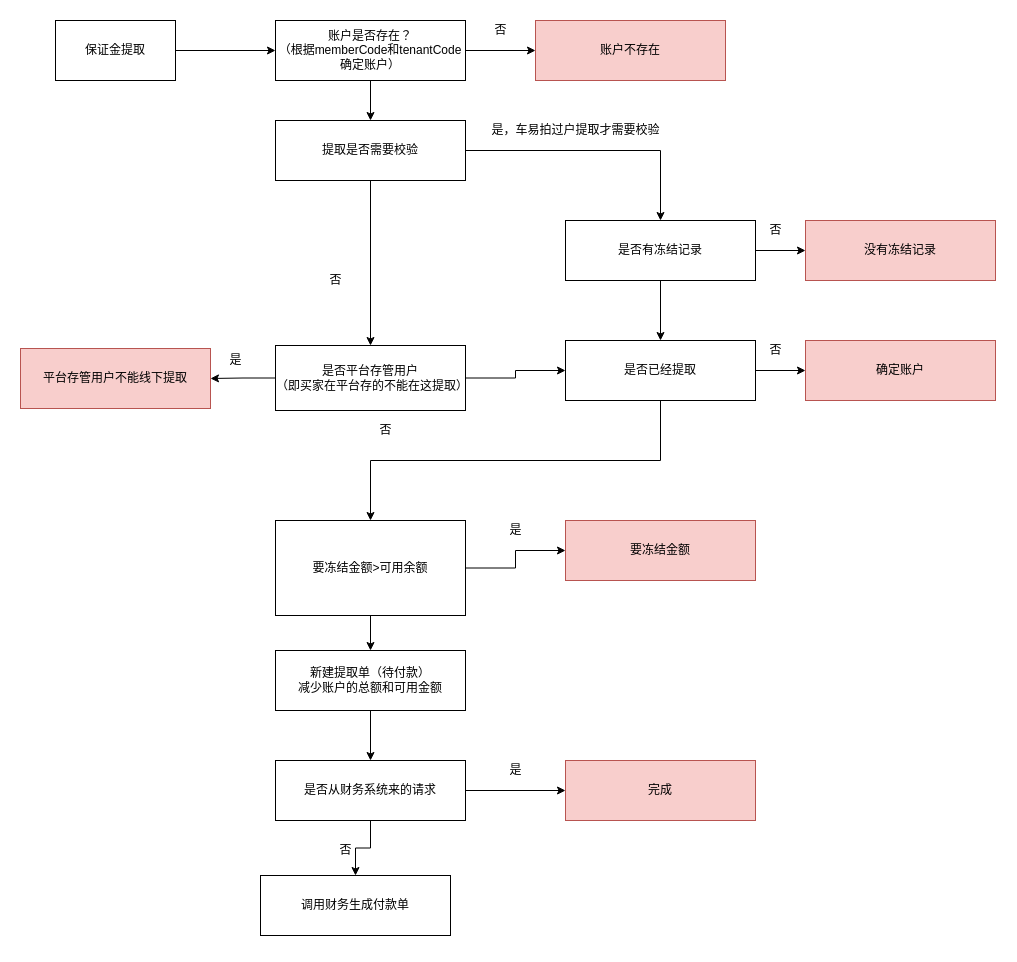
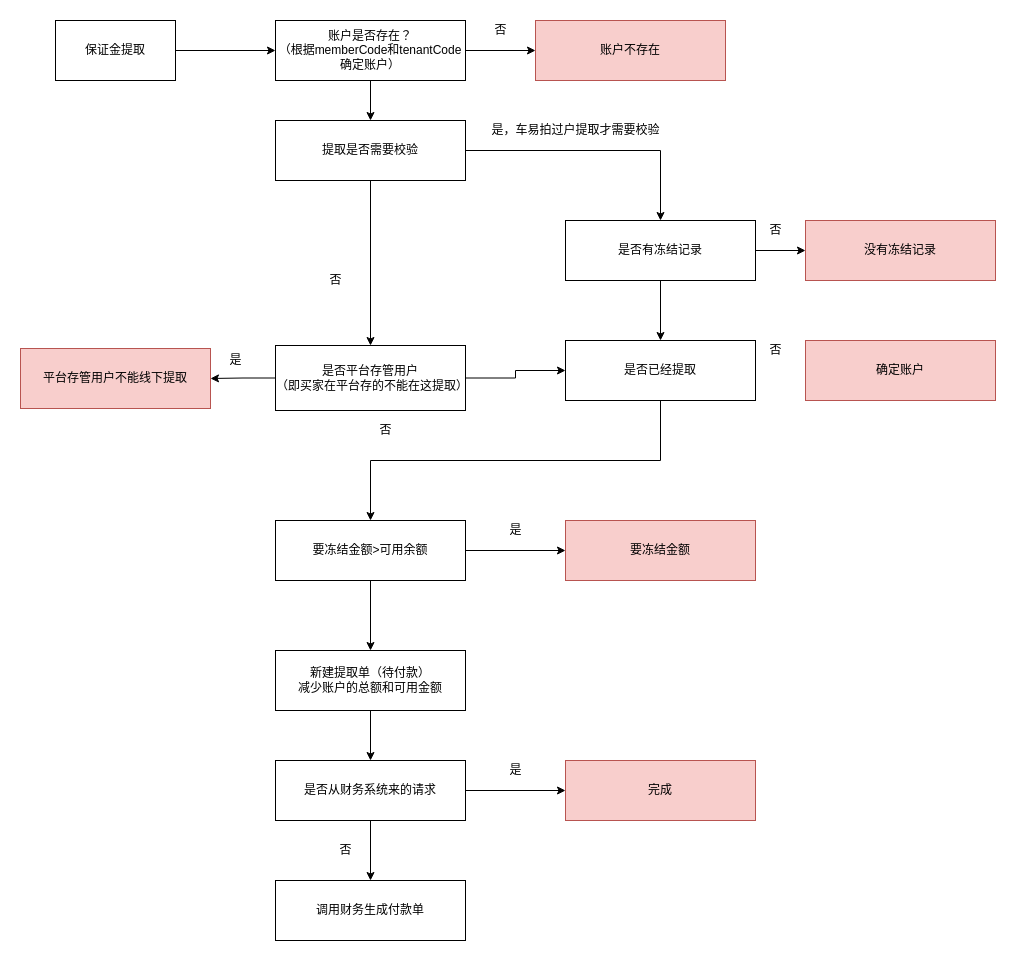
(777, 371) -> none
(371, 568) -> (371, 551)
(356, 906) -> (371, 911)
